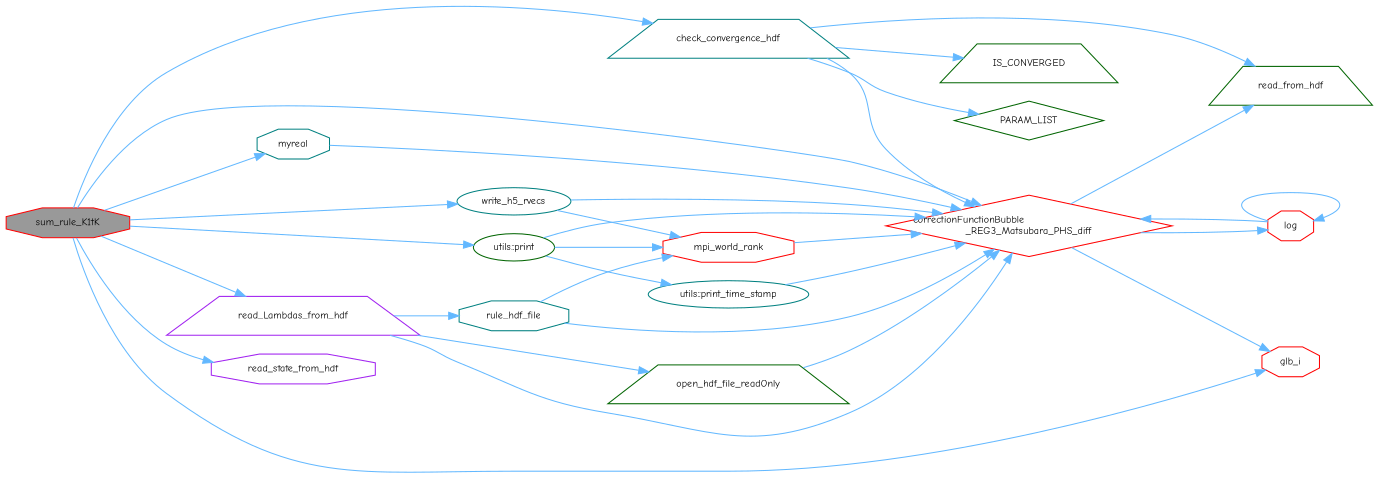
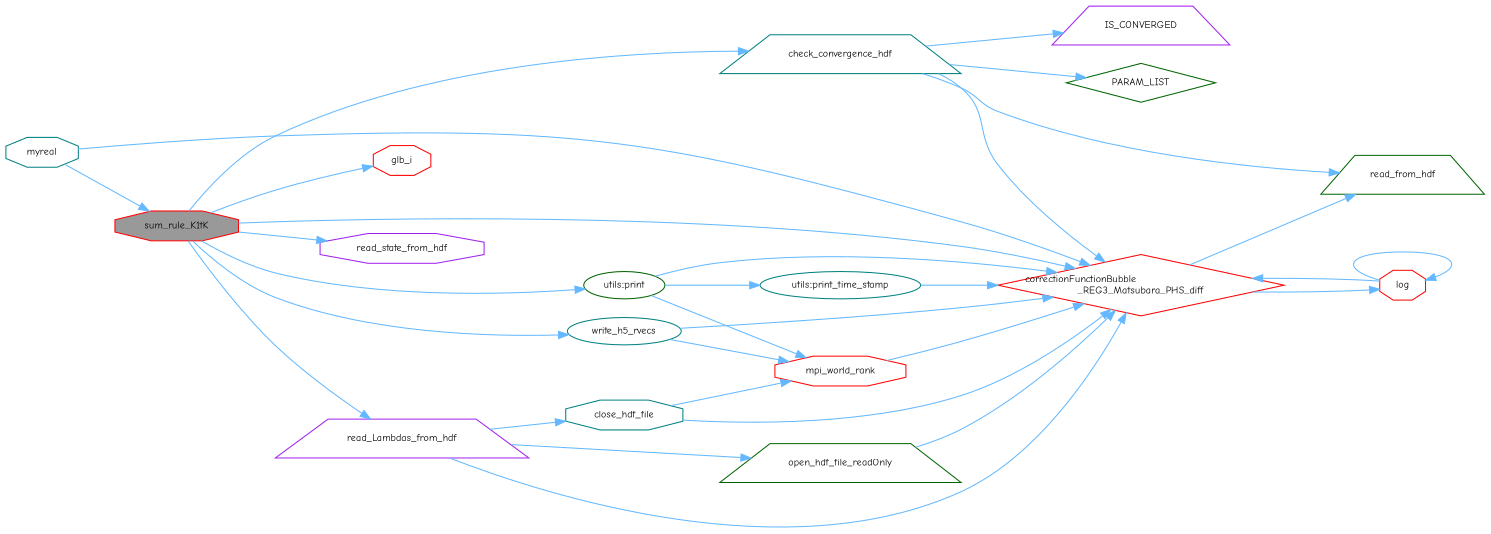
(1029, 63) -> (1141, 26)
(180, 184) -> (102, 185)
(1166, 297) -> none
(514, 316) -> (624, 415)
